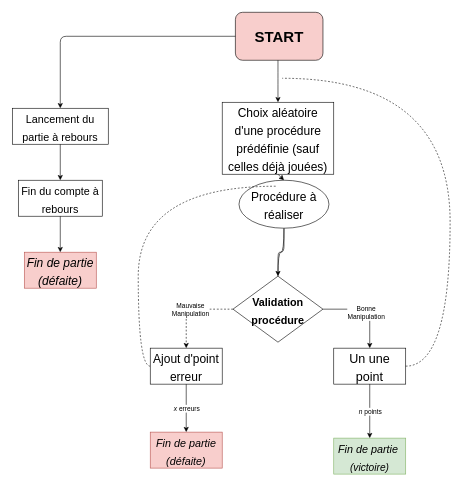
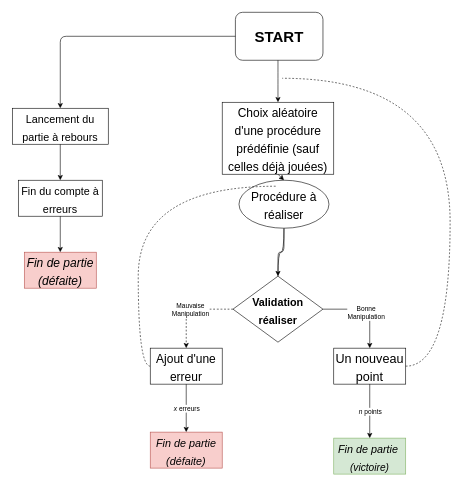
(279, 36) -> (279, 36)
(60, 198) -> (60, 198)
(278, 309) -> (278, 309)
(186, 366) -> (186, 366)
(370, 366) -> (370, 366)
